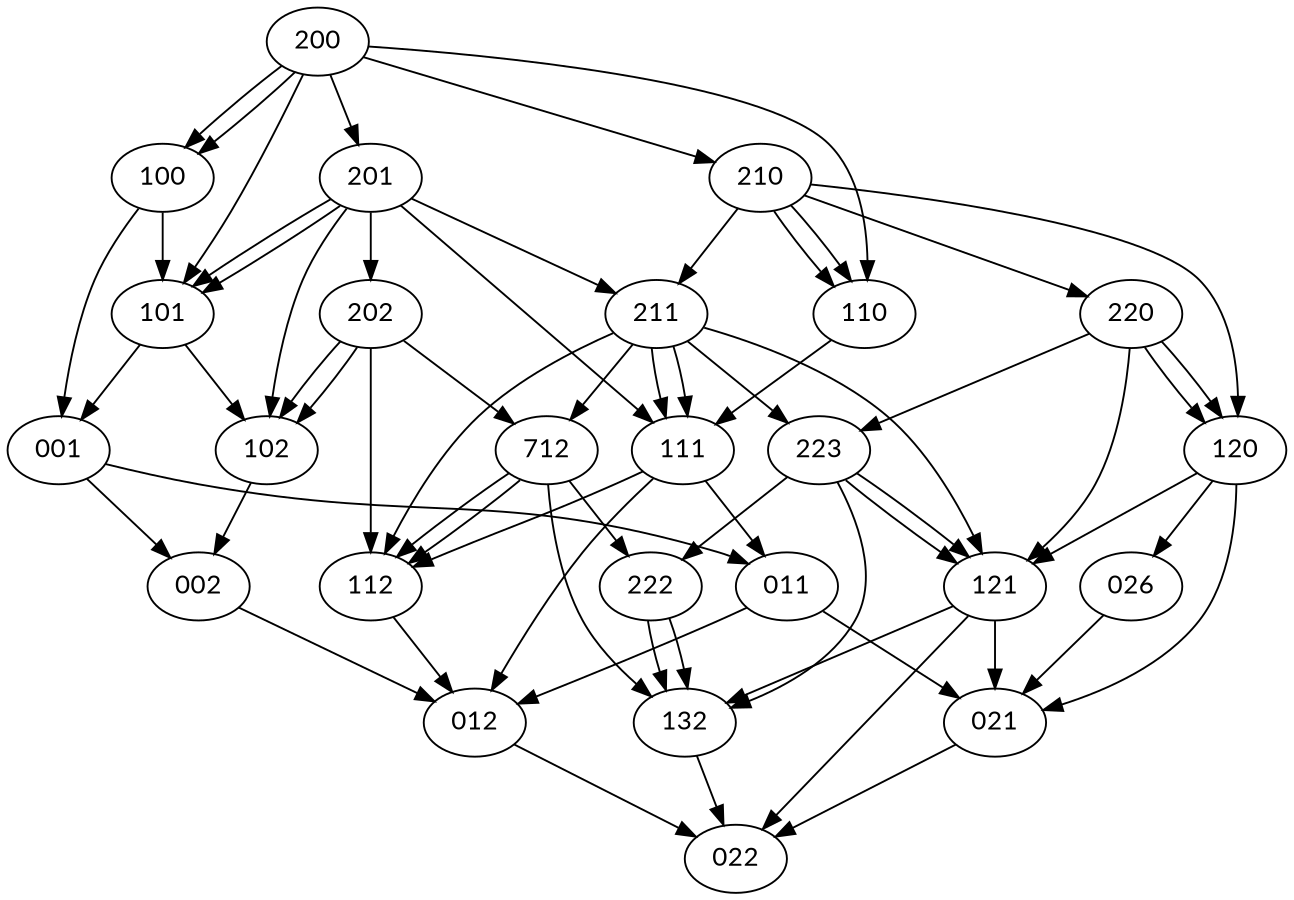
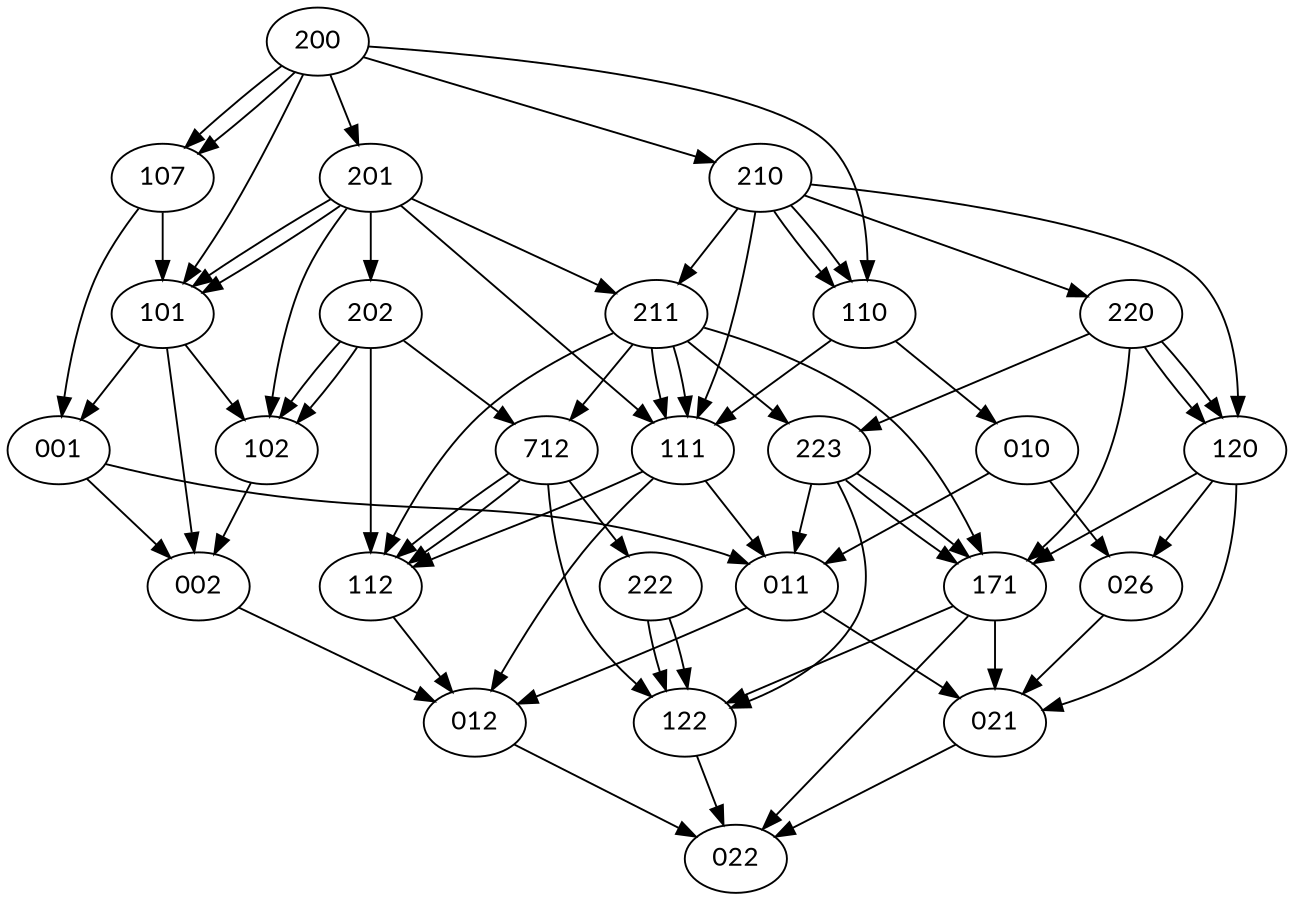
(163, 178) -> (163, 178)
none -> (736, 307)
none -> (179, 441)
none -> (1027, 450)
(745, 510) -> (805, 509)
(995, 586) -> (995, 586)
(685, 723) -> (685, 723)
